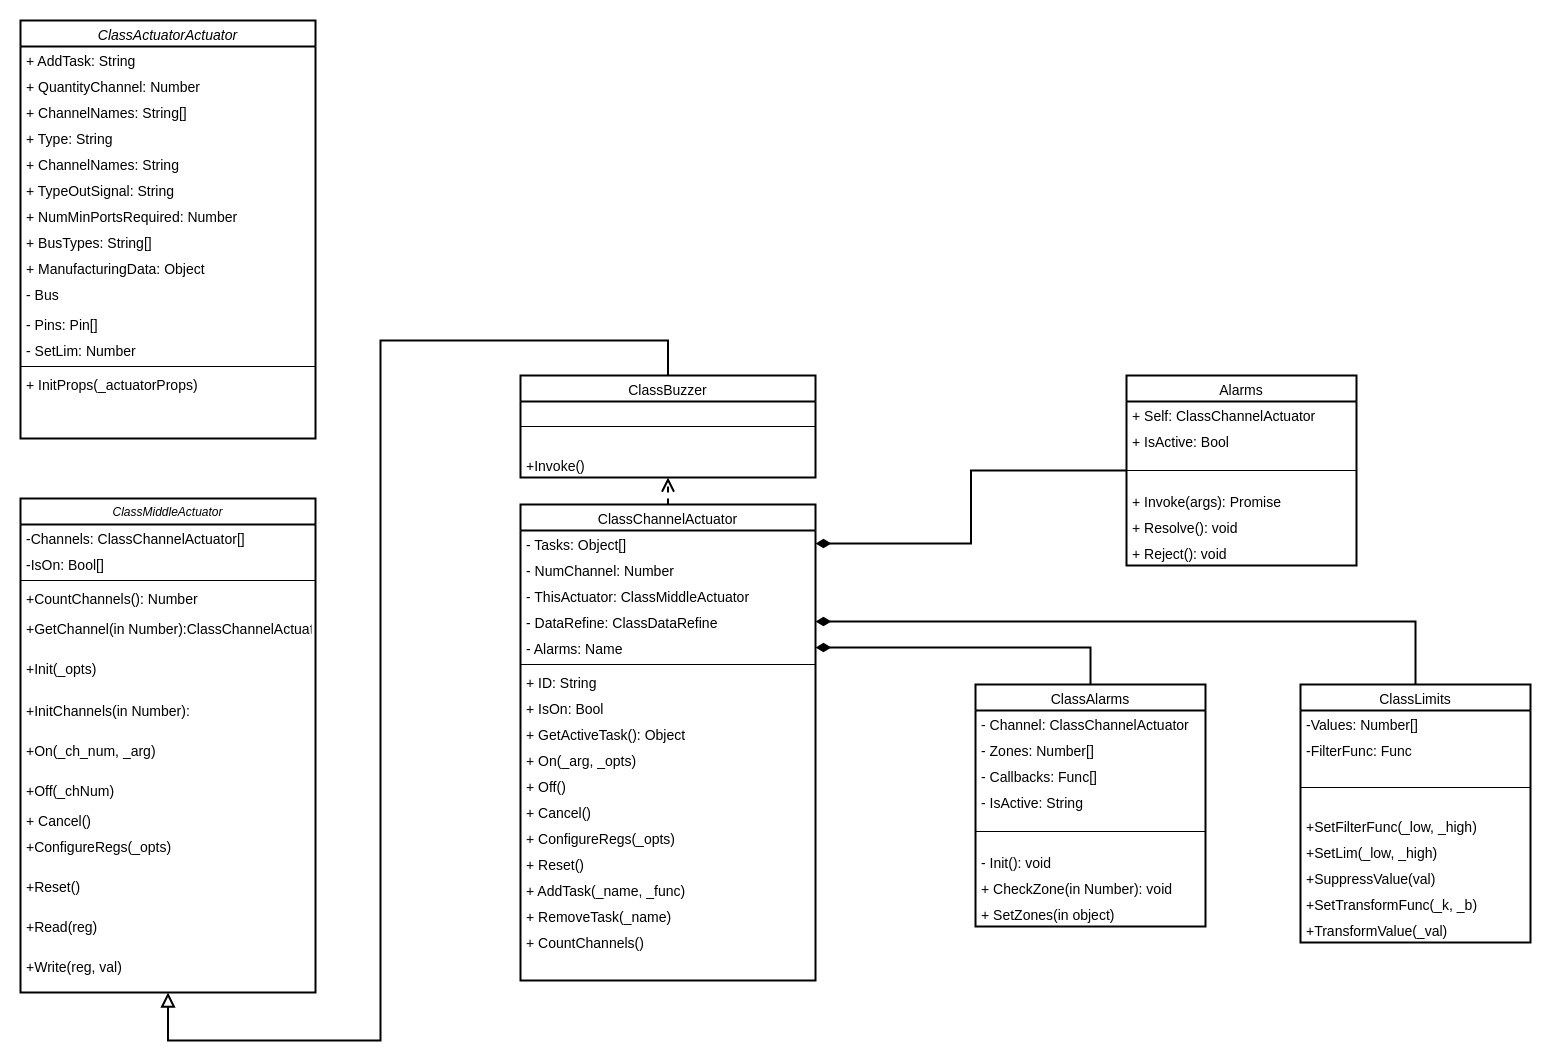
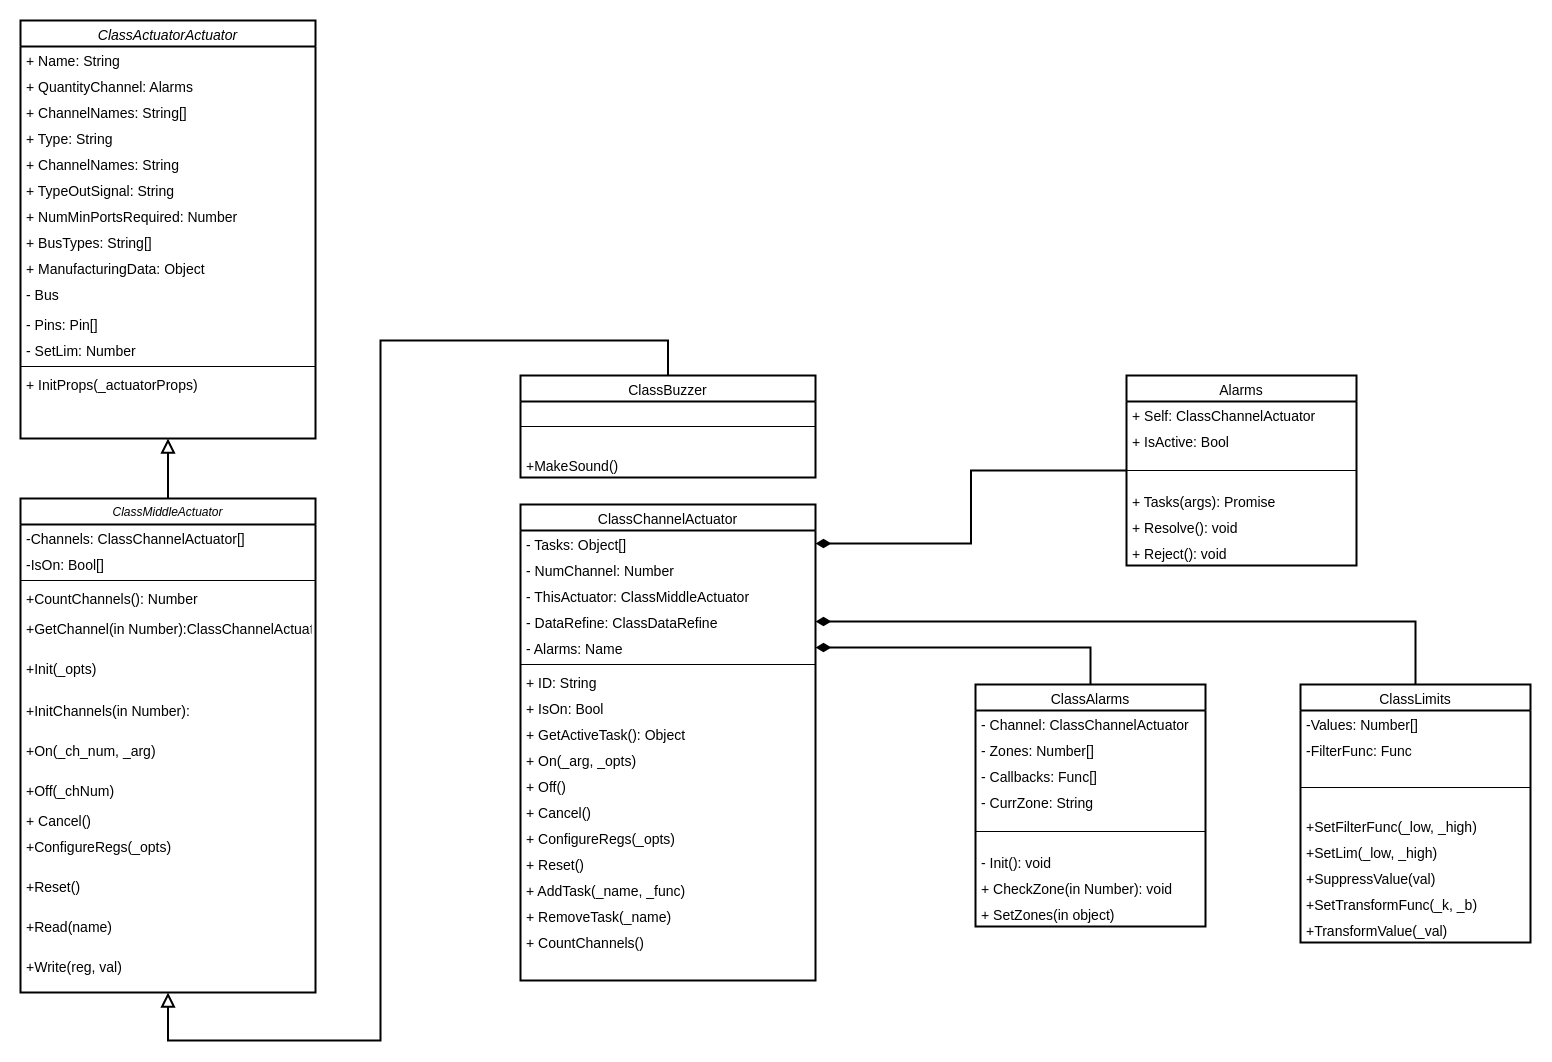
(86, 62) -> (74, 62)
(115, 88) -> (114, 88)
(561, 466) -> (573, 466)
none -> (168, 476)
(668, 493) -> none
(1215, 503) -> (1211, 503)
(1043, 804) -> (1045, 804)
(65, 927) -> (69, 927)
